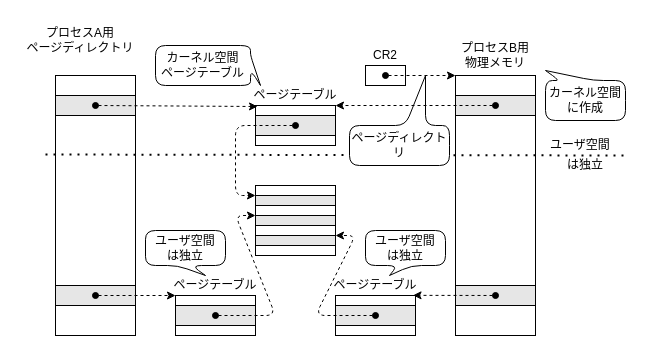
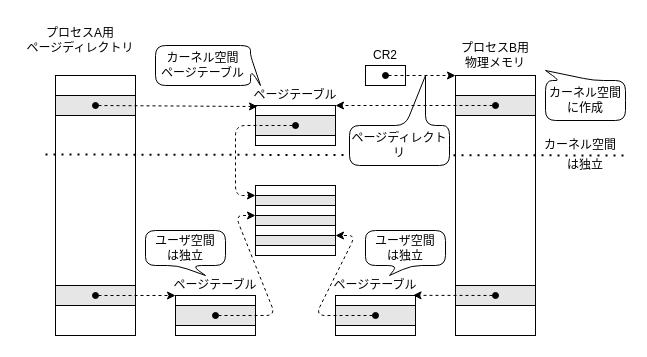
(581, 146) -> (581, 146)
